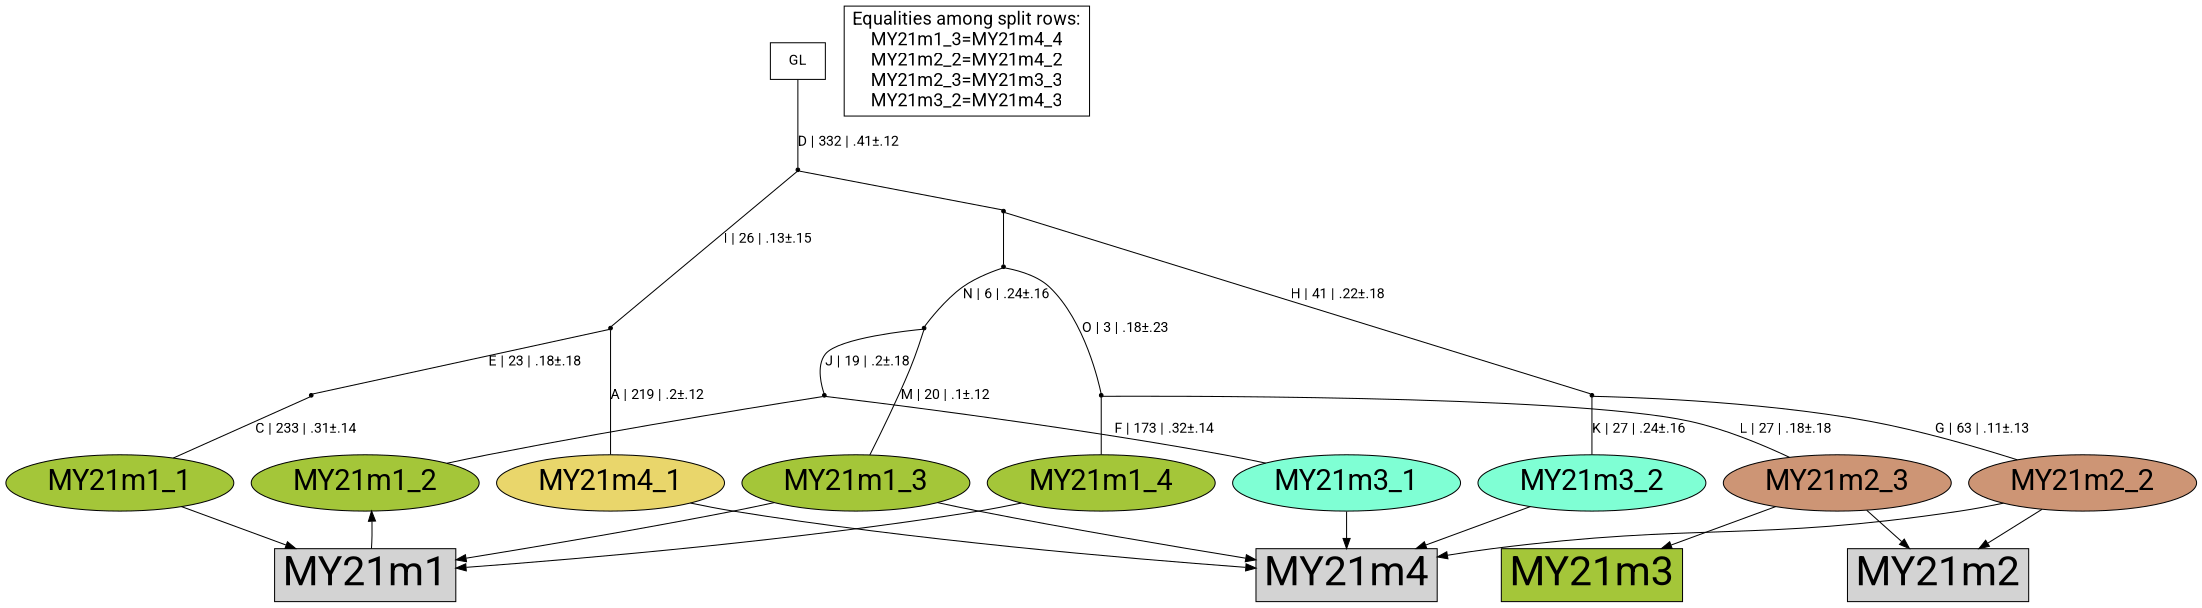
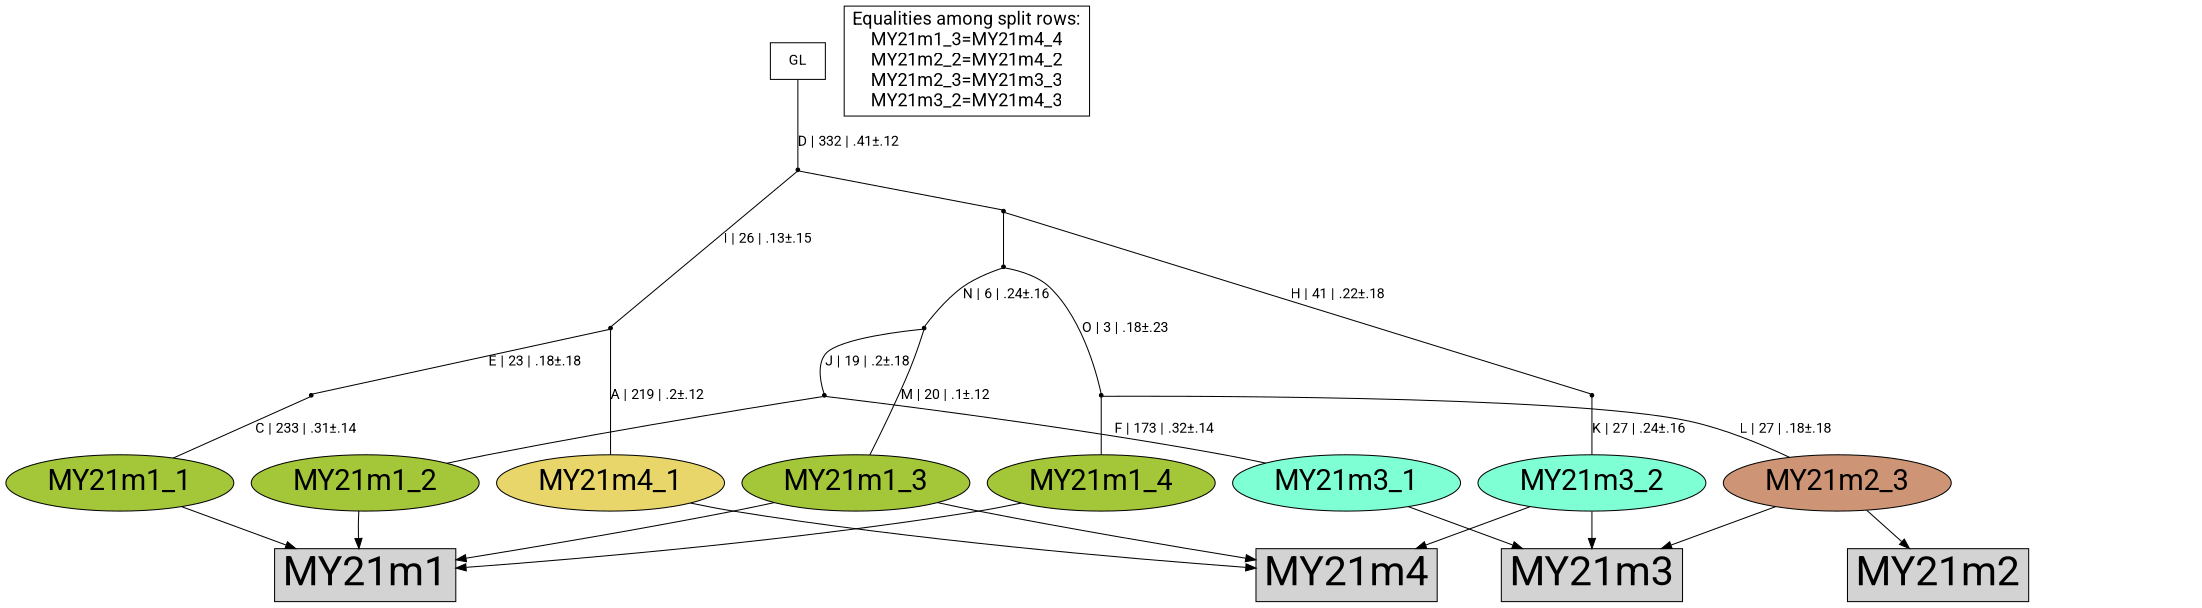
(2083, 483) -> none
(1347, 525) -> (1460, 526)
none -> (1592, 525)
(372, 535) -> (358, 525)
(1592, 575) -> (1592, 575)
